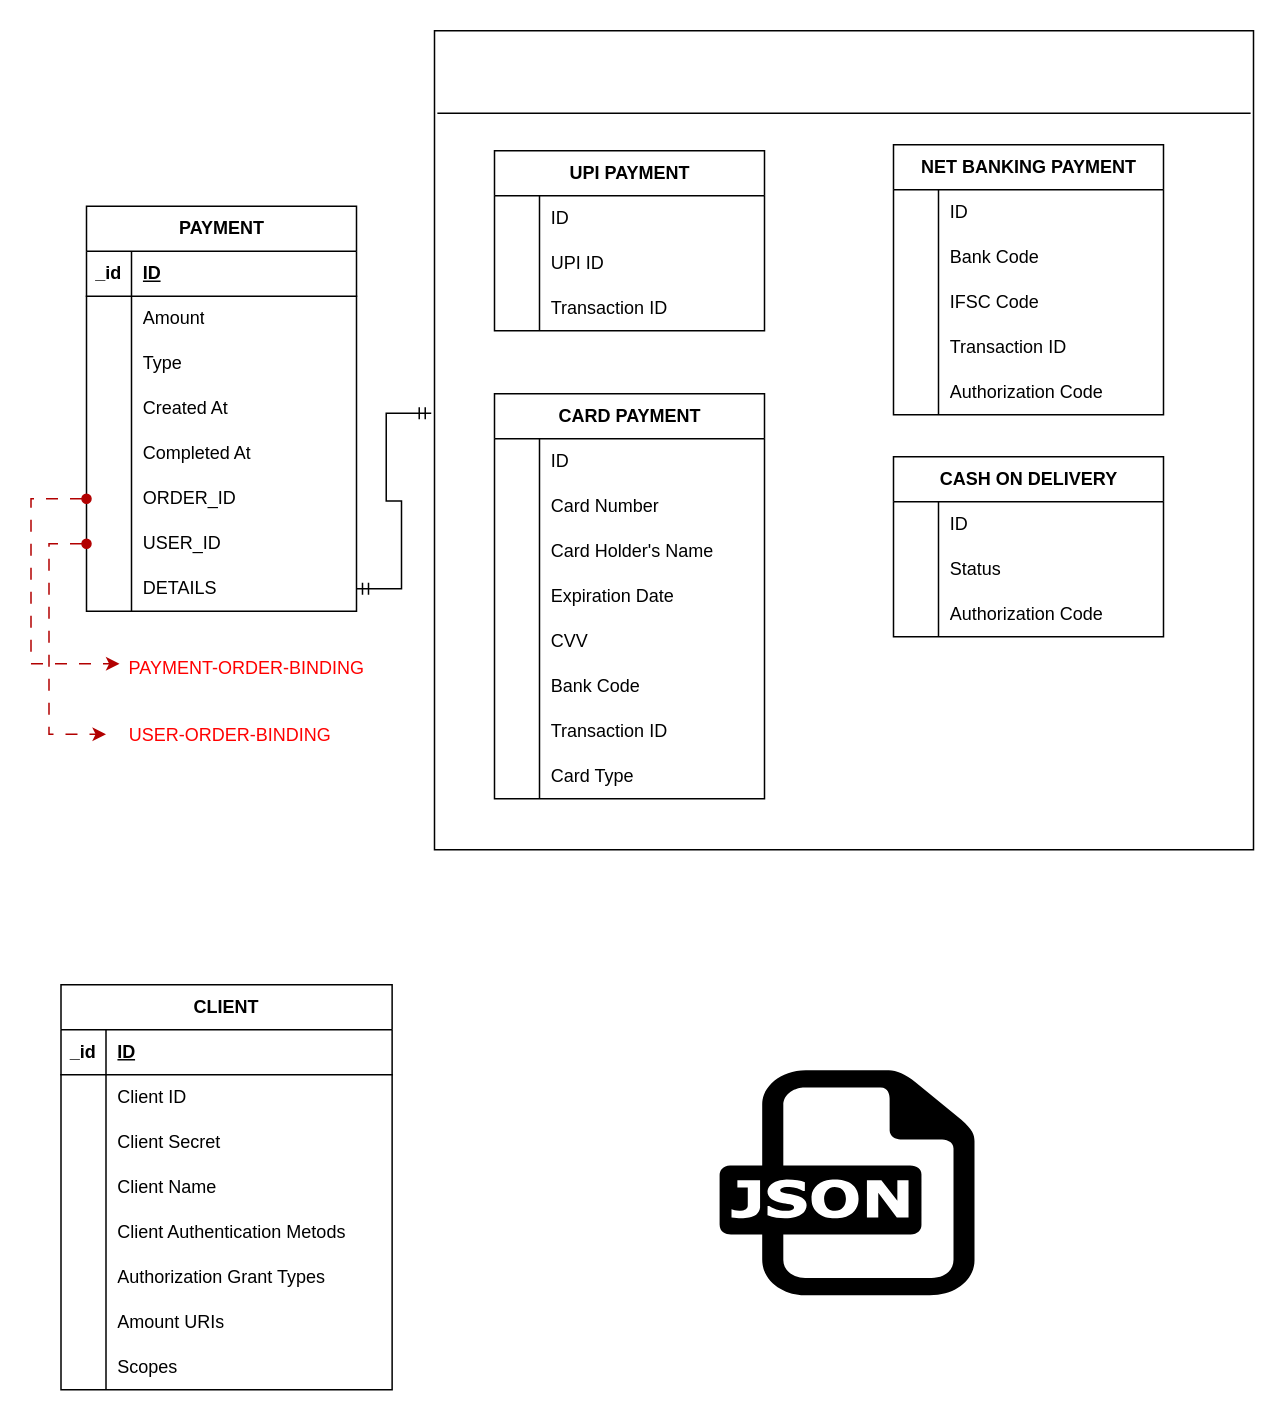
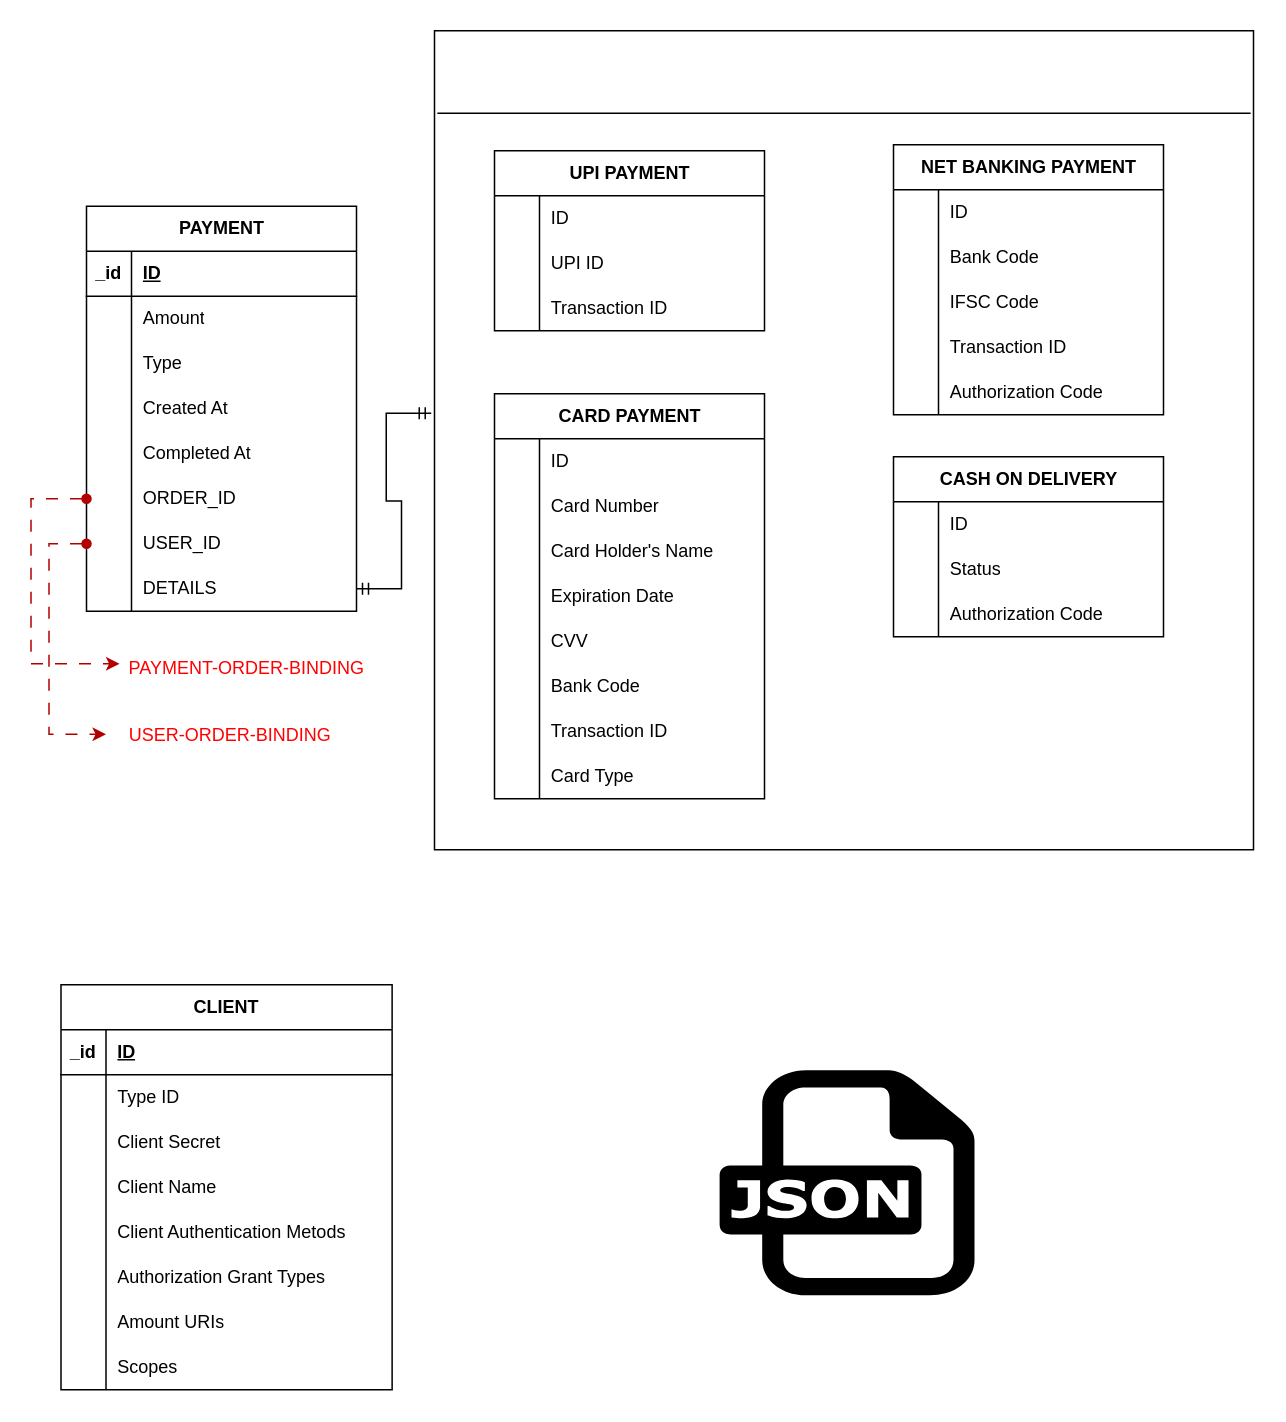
(156, 1097) -> (151, 1097)
